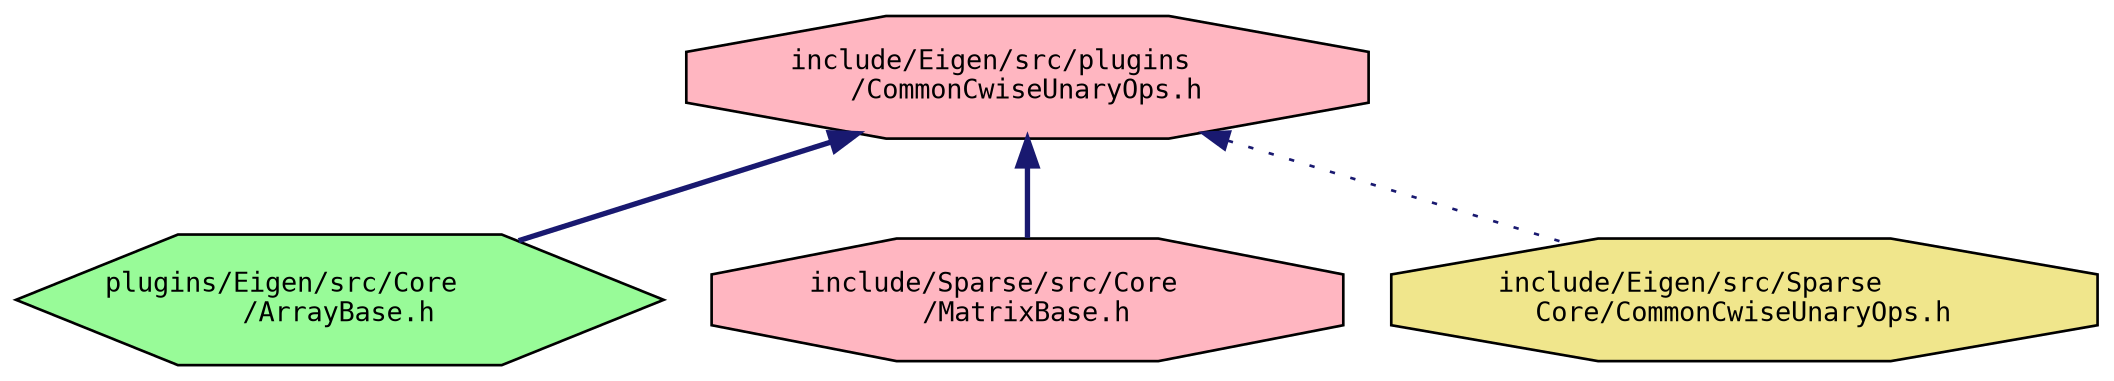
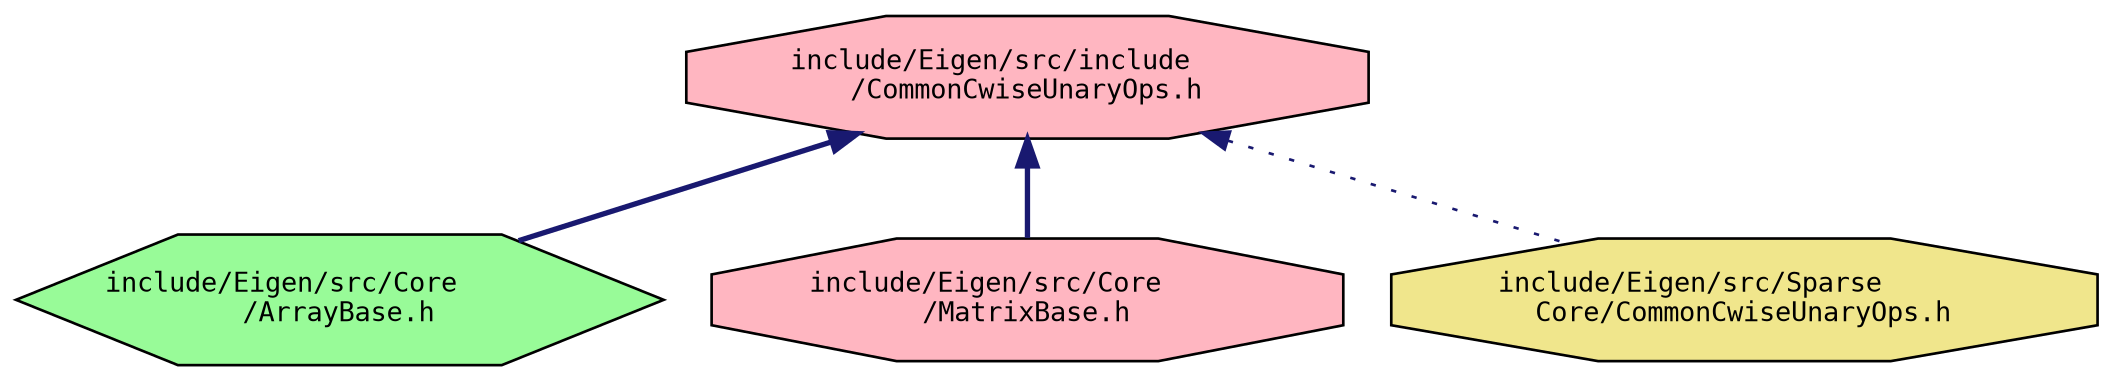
(1027, 77) -> (1027, 77)
(340, 300) -> (340, 300)
(1027, 300) -> (1027, 300)
